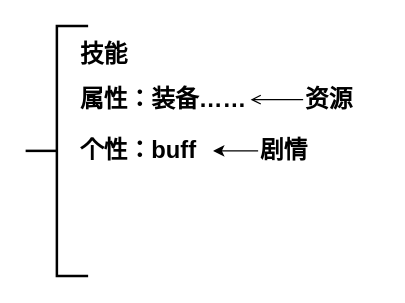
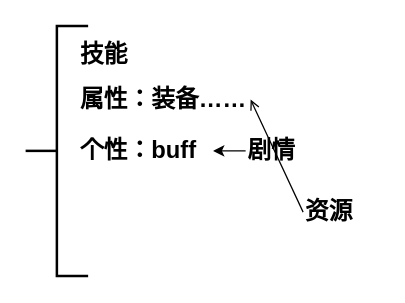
(341, 99) -> (341, 212)
(296, 151) -> (283, 151)
